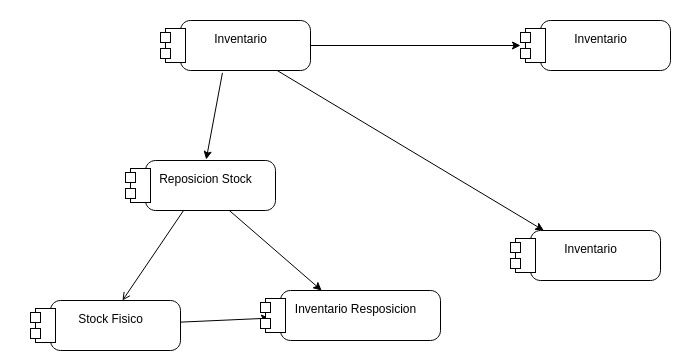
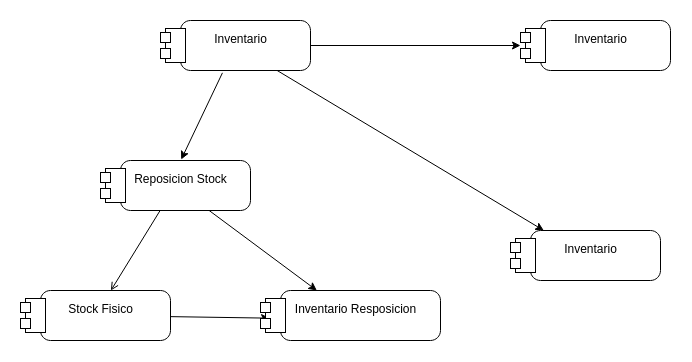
(201, 186) -> (176, 186)
(106, 326) -> (96, 316)
